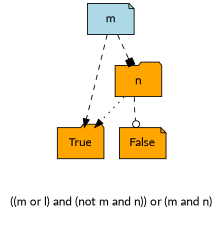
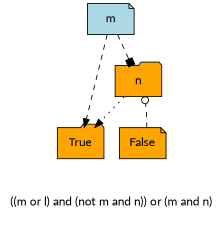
(135, 109) -> (147, 116)
